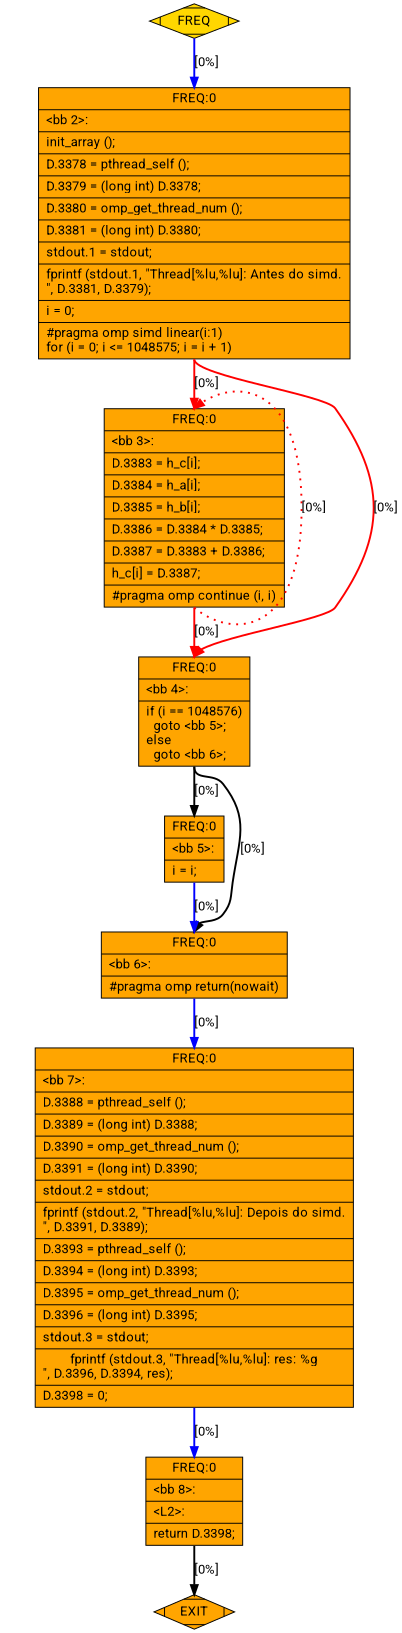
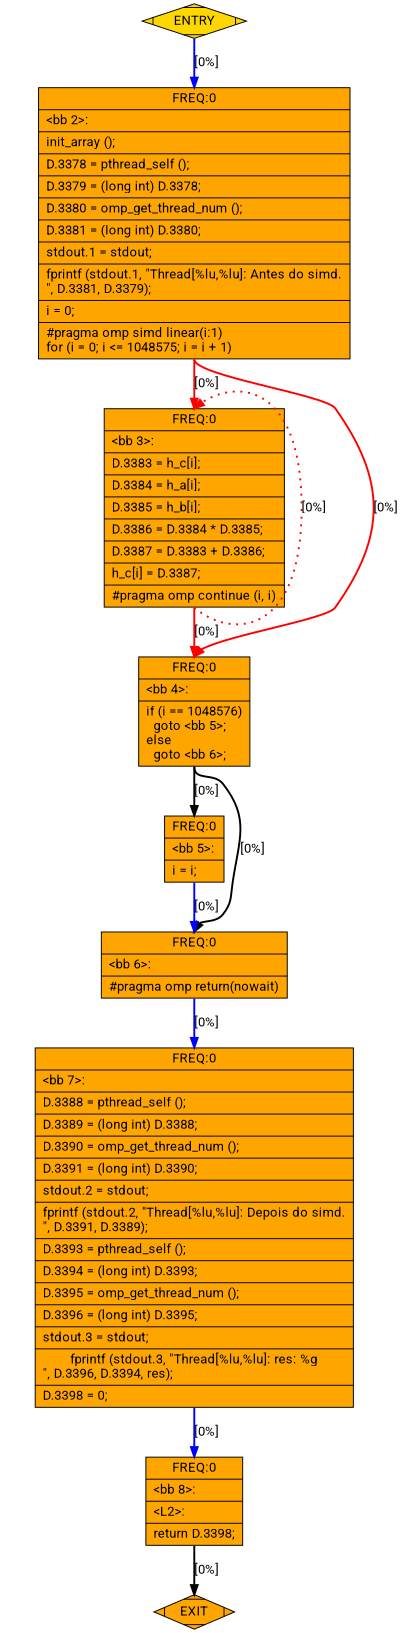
(194, 21) -> (194, 21)
